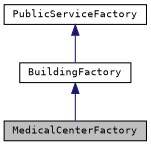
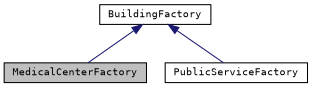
(75, 49) -> (200, 47)
